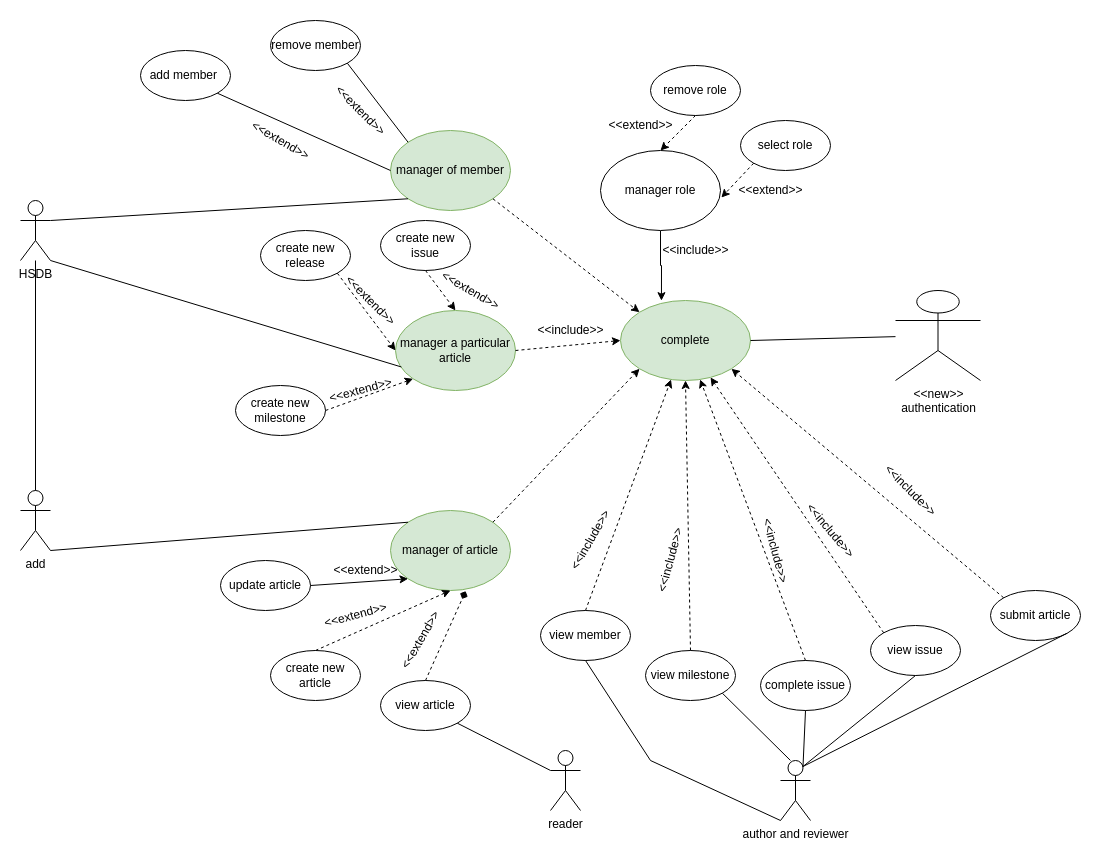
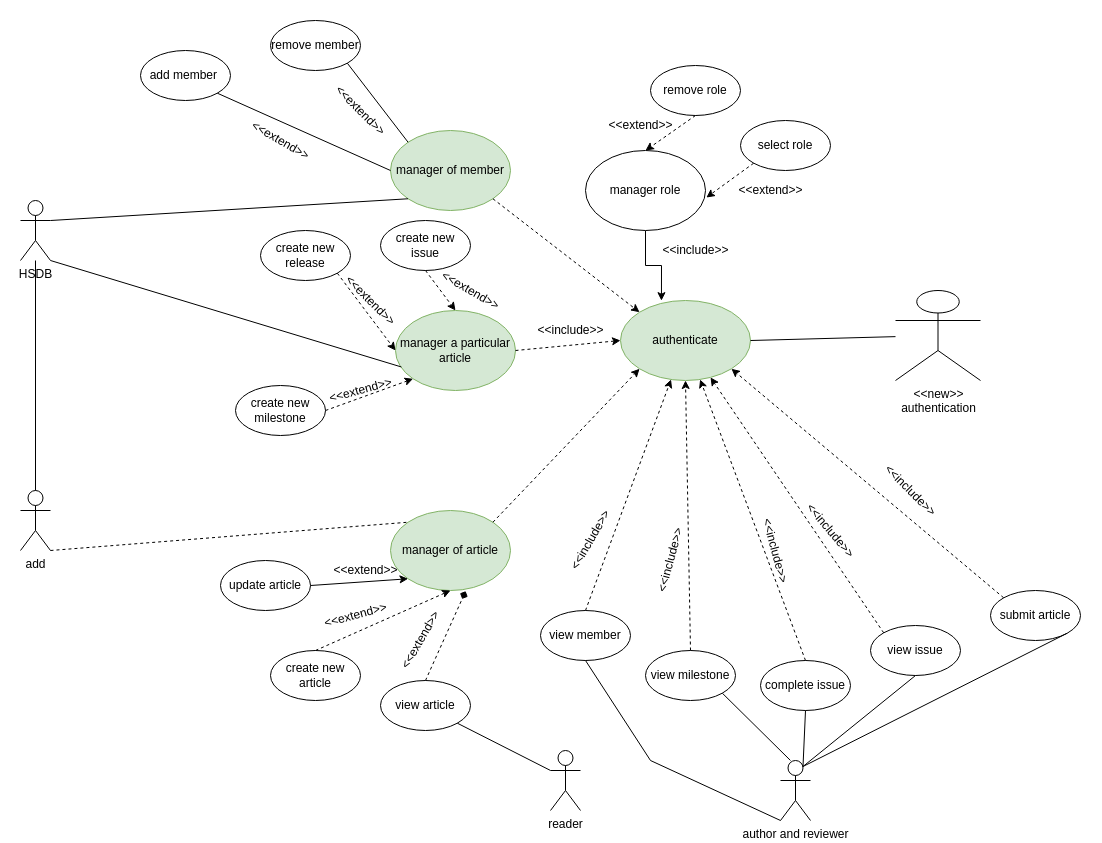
(661, 191) -> (646, 191)
(686, 341) -> (686, 341)
(230, 536) -> (230, 536)
